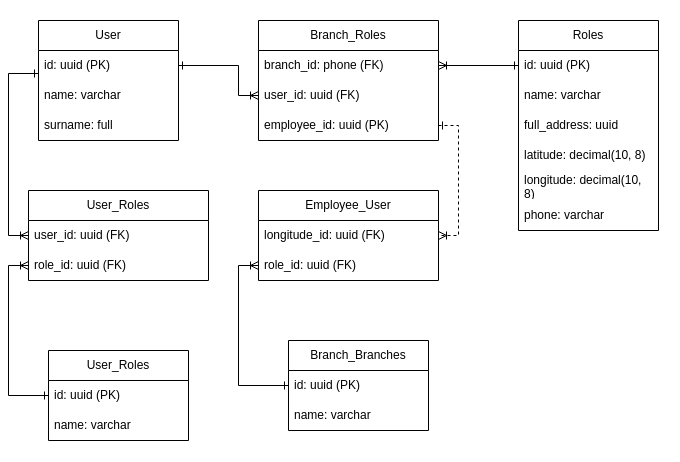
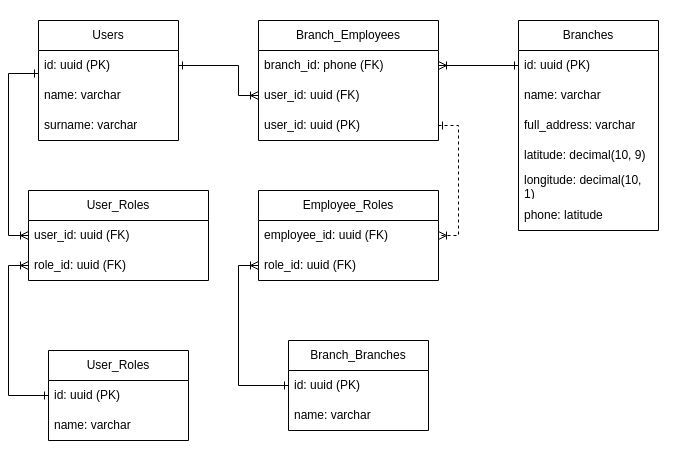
(109, 36) -> (109, 36)
(349, 36) -> (349, 36)
(589, 36) -> (589, 36)
(82, 126) -> (95, 126)
(329, 126) -> (317, 126)
(577, 126) -> (589, 126)
(590, 156) -> (590, 156)
(590, 186) -> (590, 186)
(349, 206) -> (349, 206)
(568, 216) -> (569, 216)
(331, 236) -> (329, 236)
